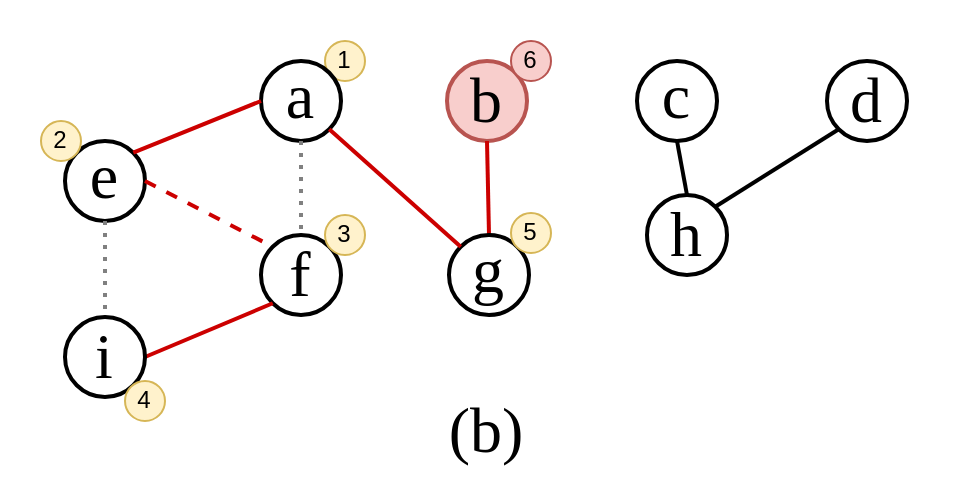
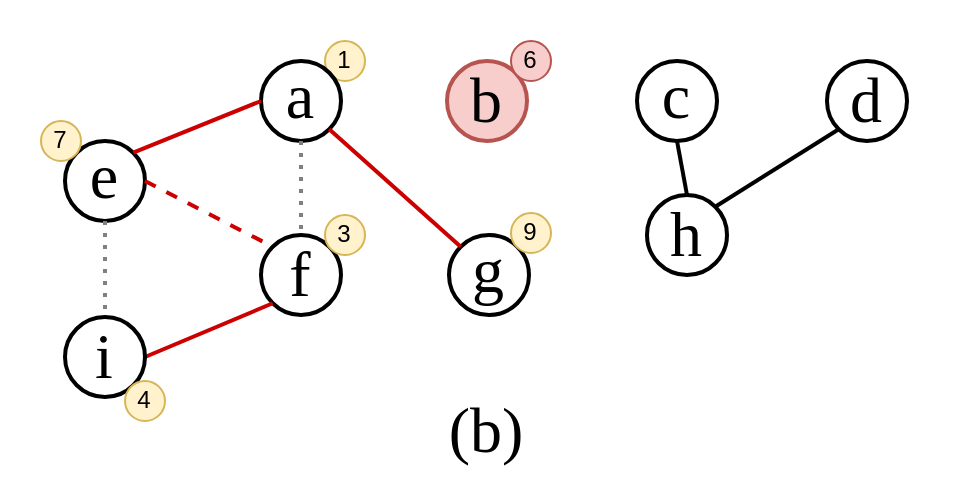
(61, 141) -> (61, 141)
(488, 188) -> none
(531, 233) -> (531, 233)
